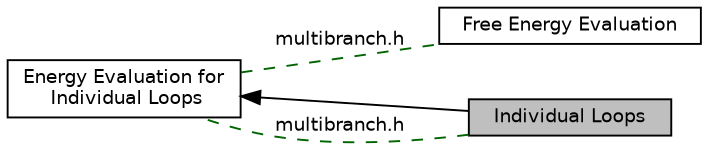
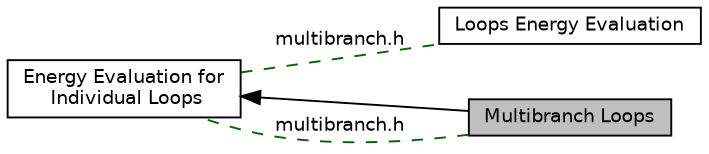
(570, 26) -> (570, 26)
(570, 117) -> (570, 117)
